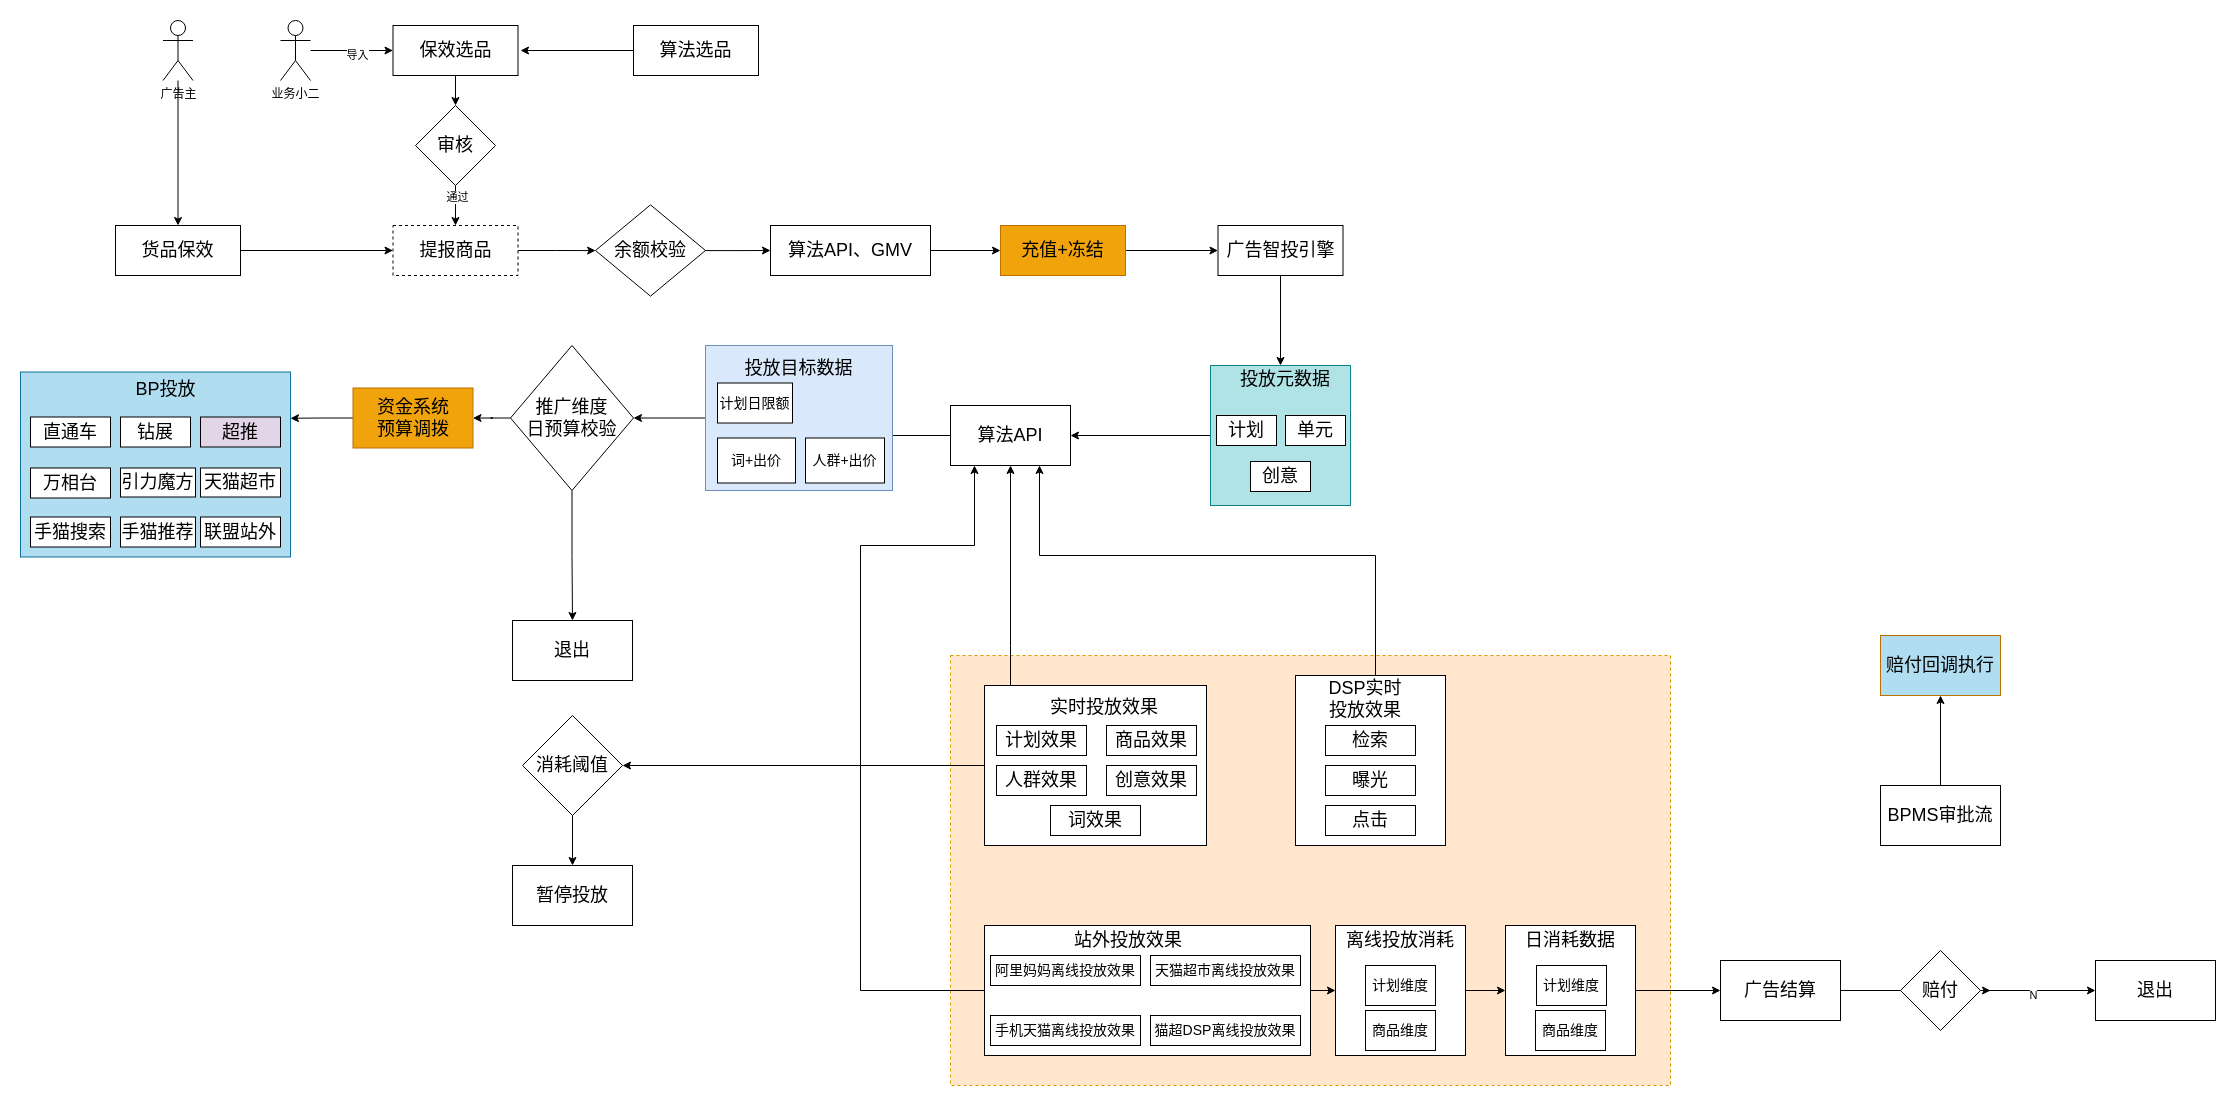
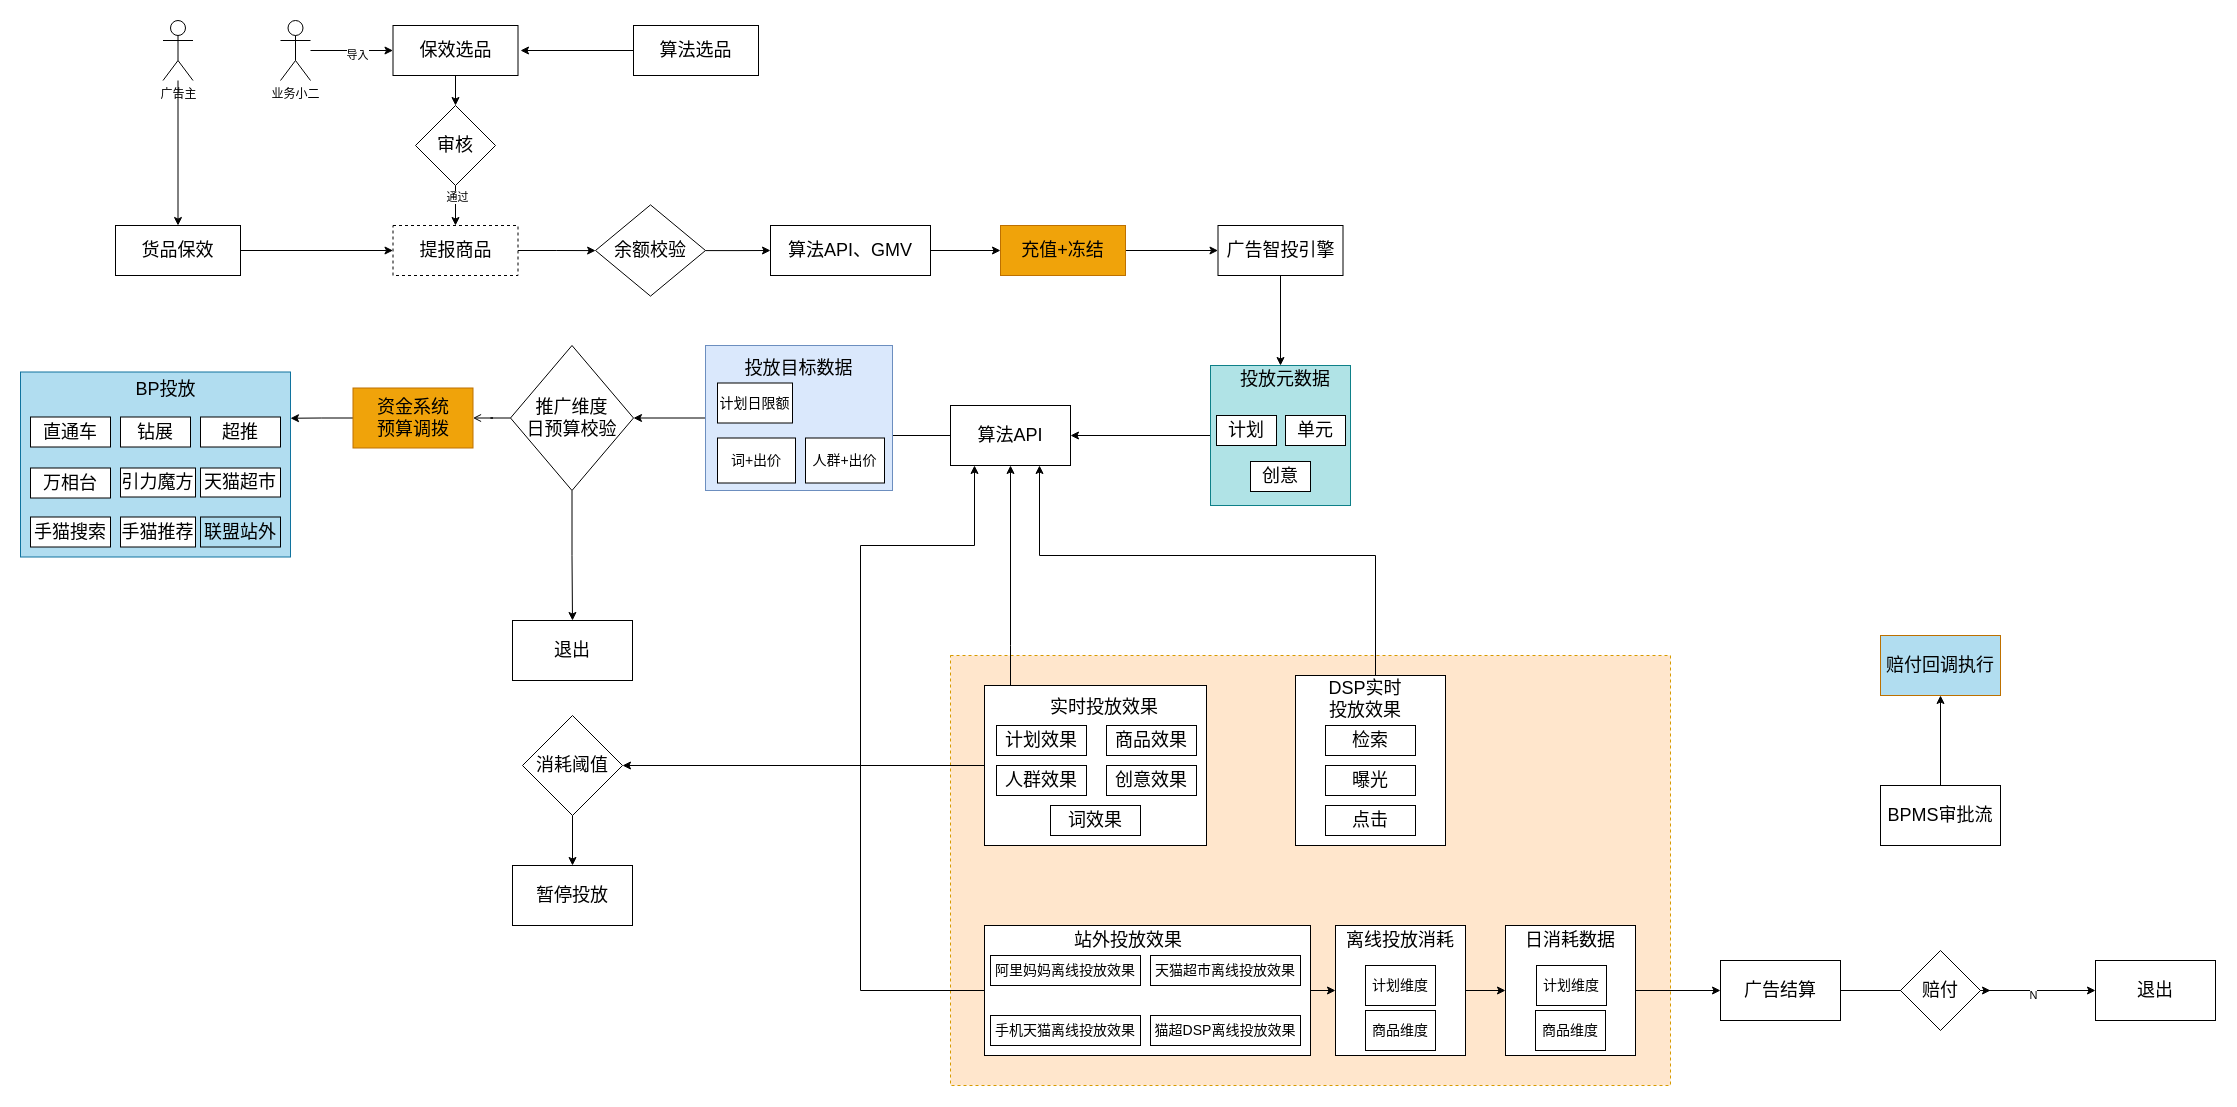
(480, 418) -> (478, 418)
(241, 432) -> (241, 432)
(241, 532) -> (241, 532)
